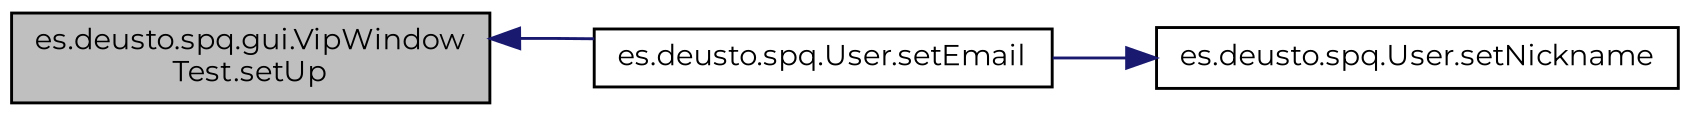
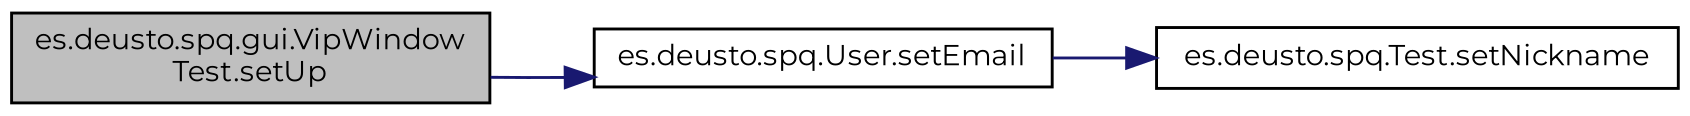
(557, 38) -> (528, 78)
(1417, 58) -> (1417, 58)
